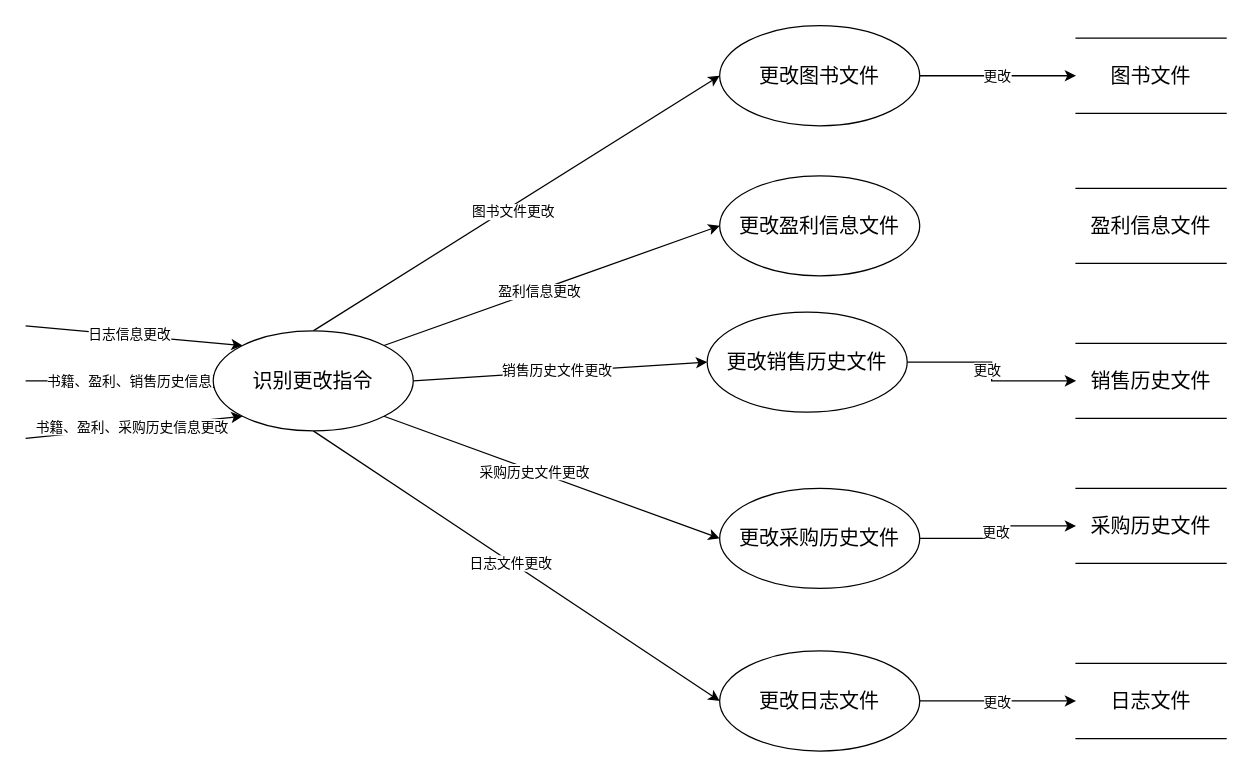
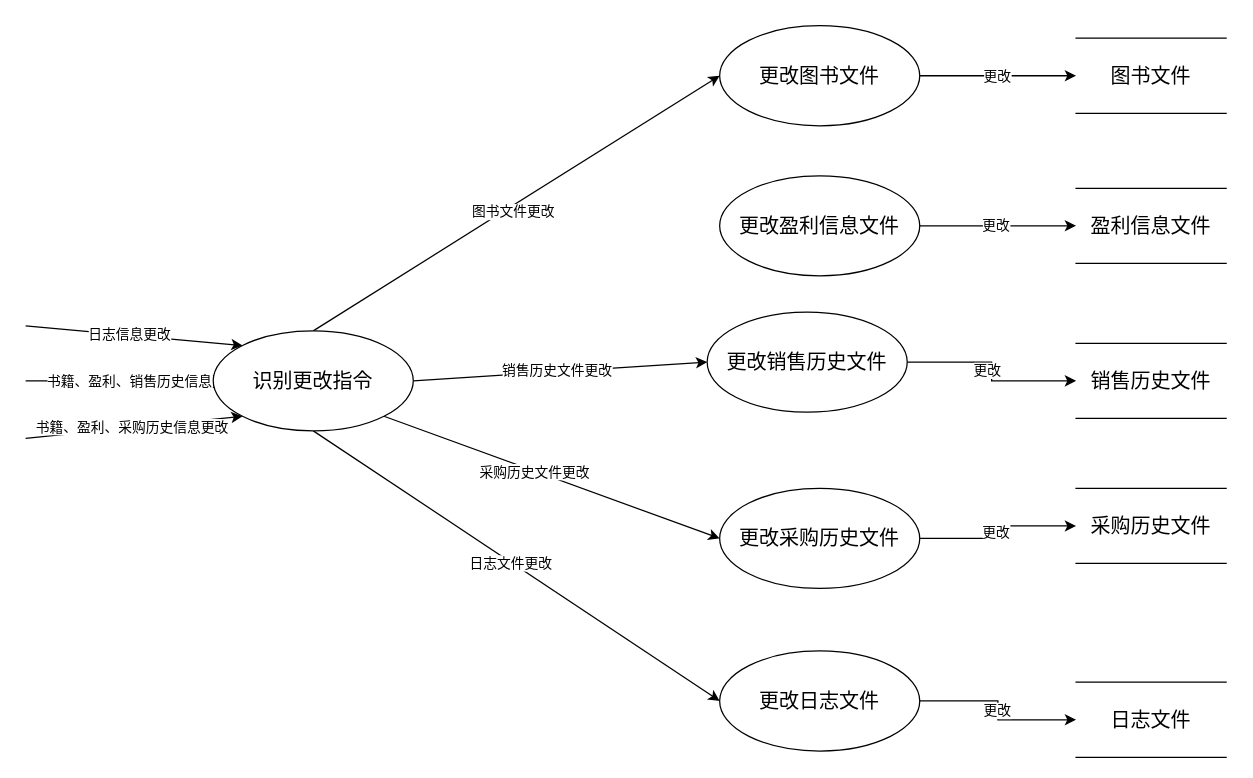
none -> (994, 226)
(548, 287) -> none
(1151, 701) -> (1151, 719)
